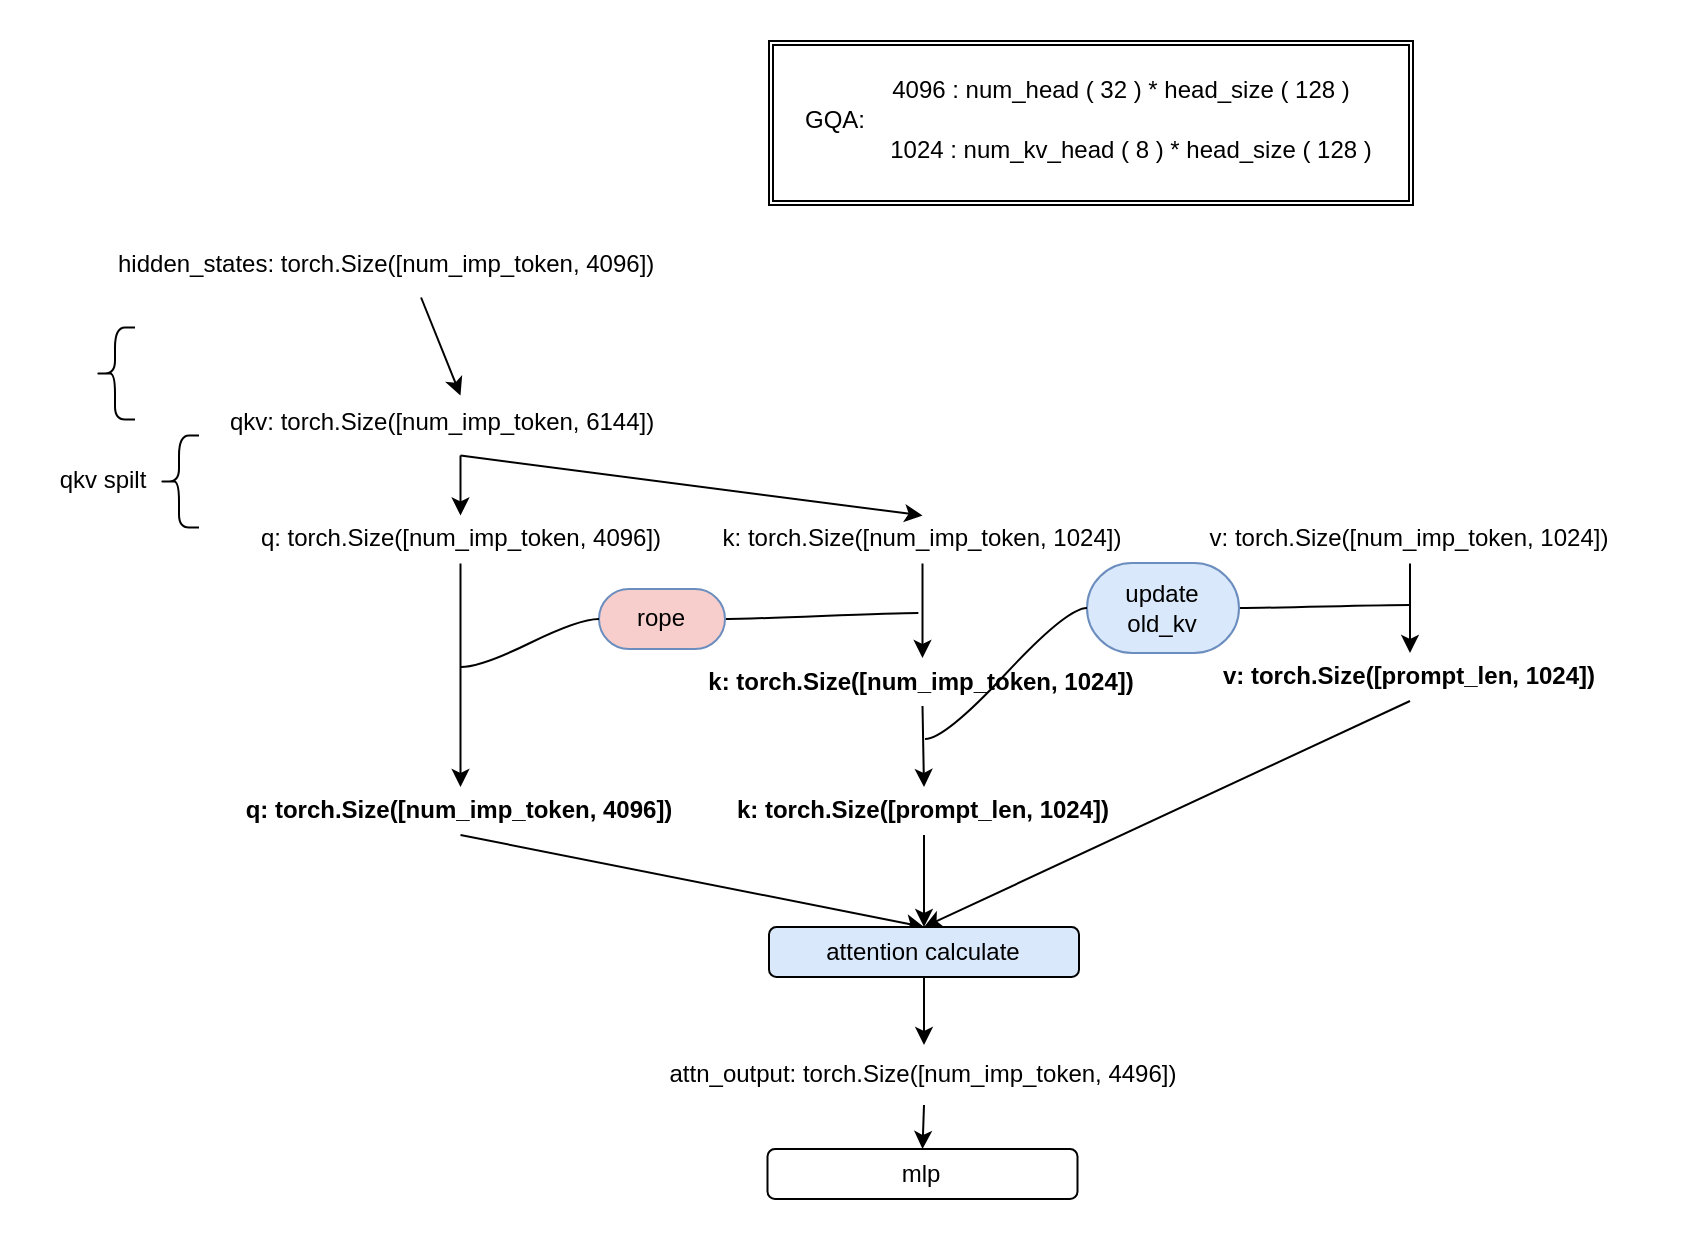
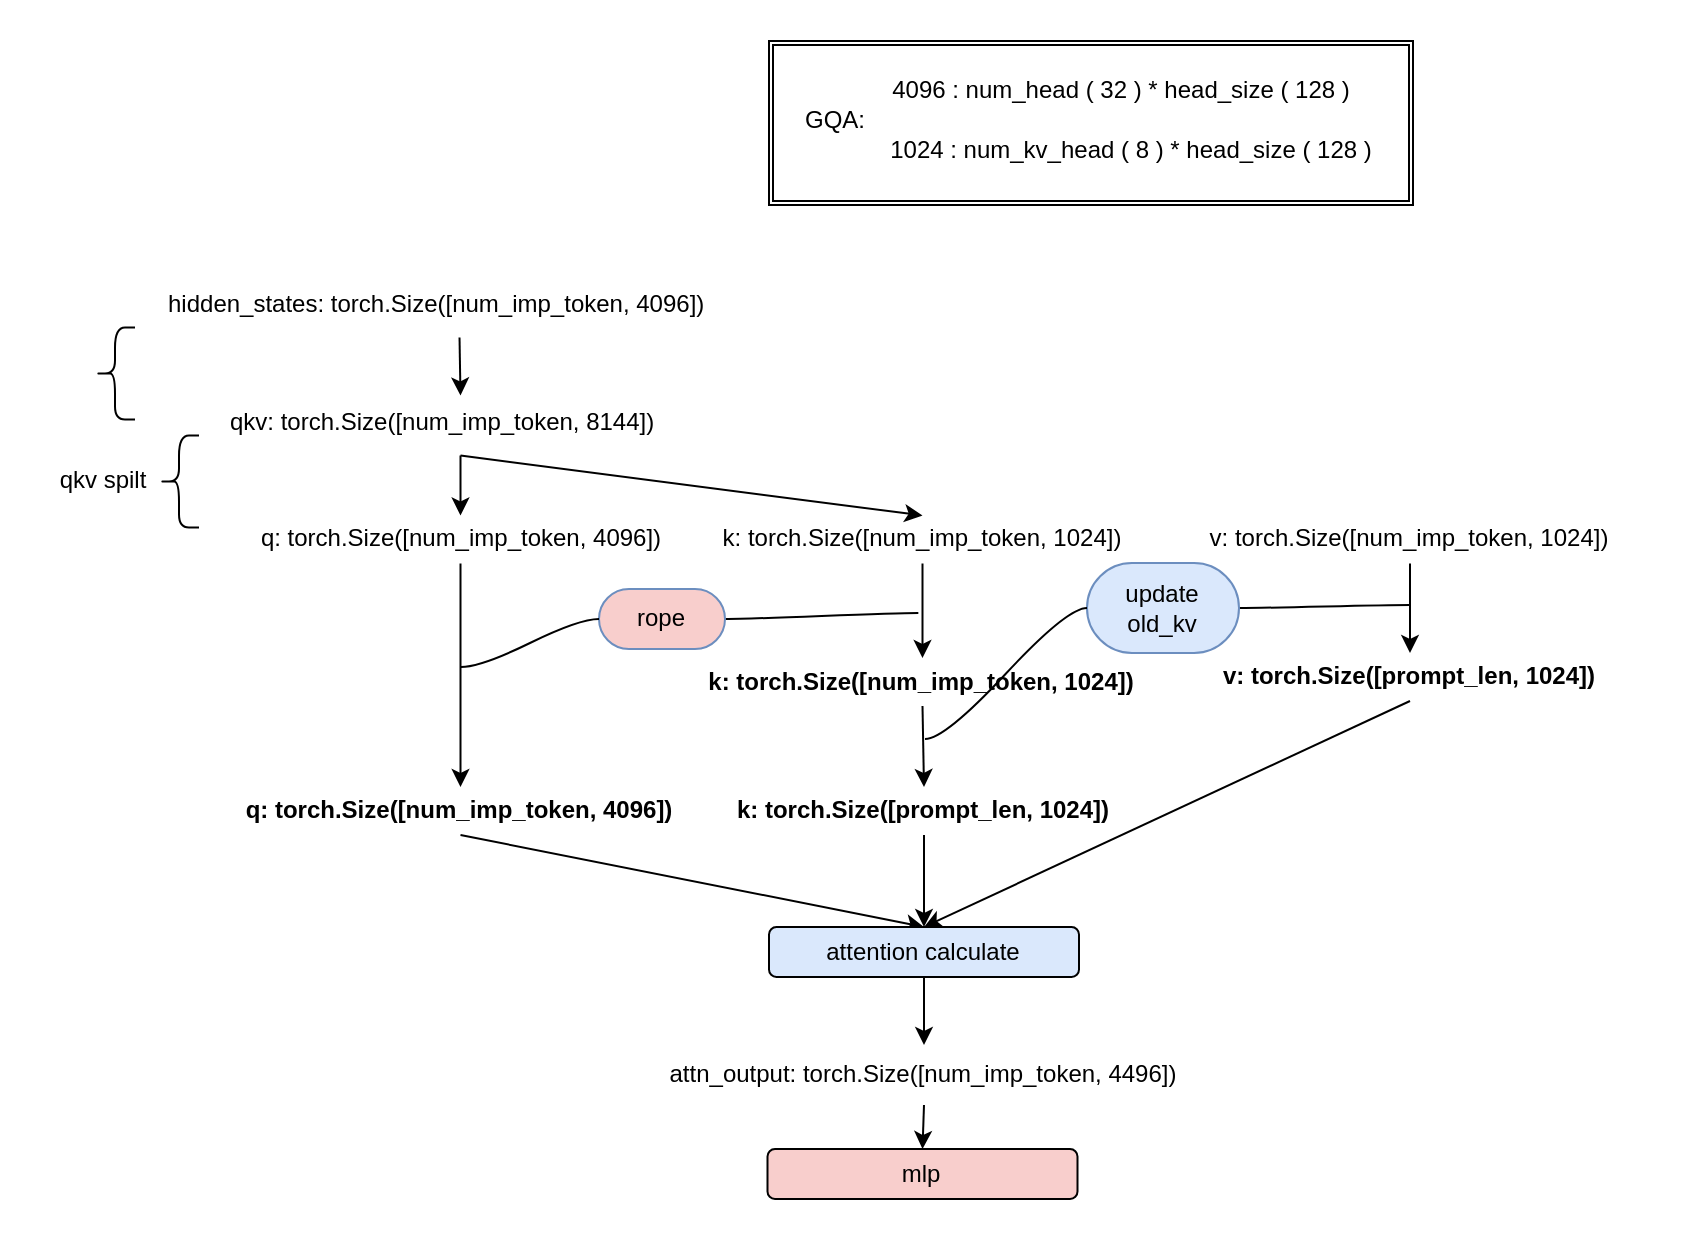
(409, 268) -> (459, 308)
(464, 438) -> (464, 438)
(923, 1174) -> (923, 1174)
